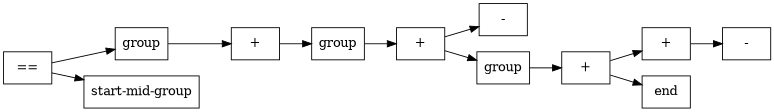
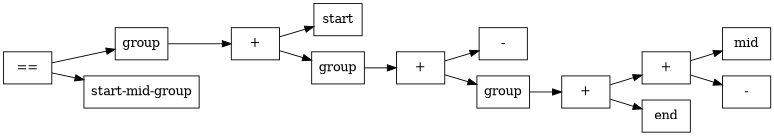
none -> (338, 20)
none -> (747, 44)
